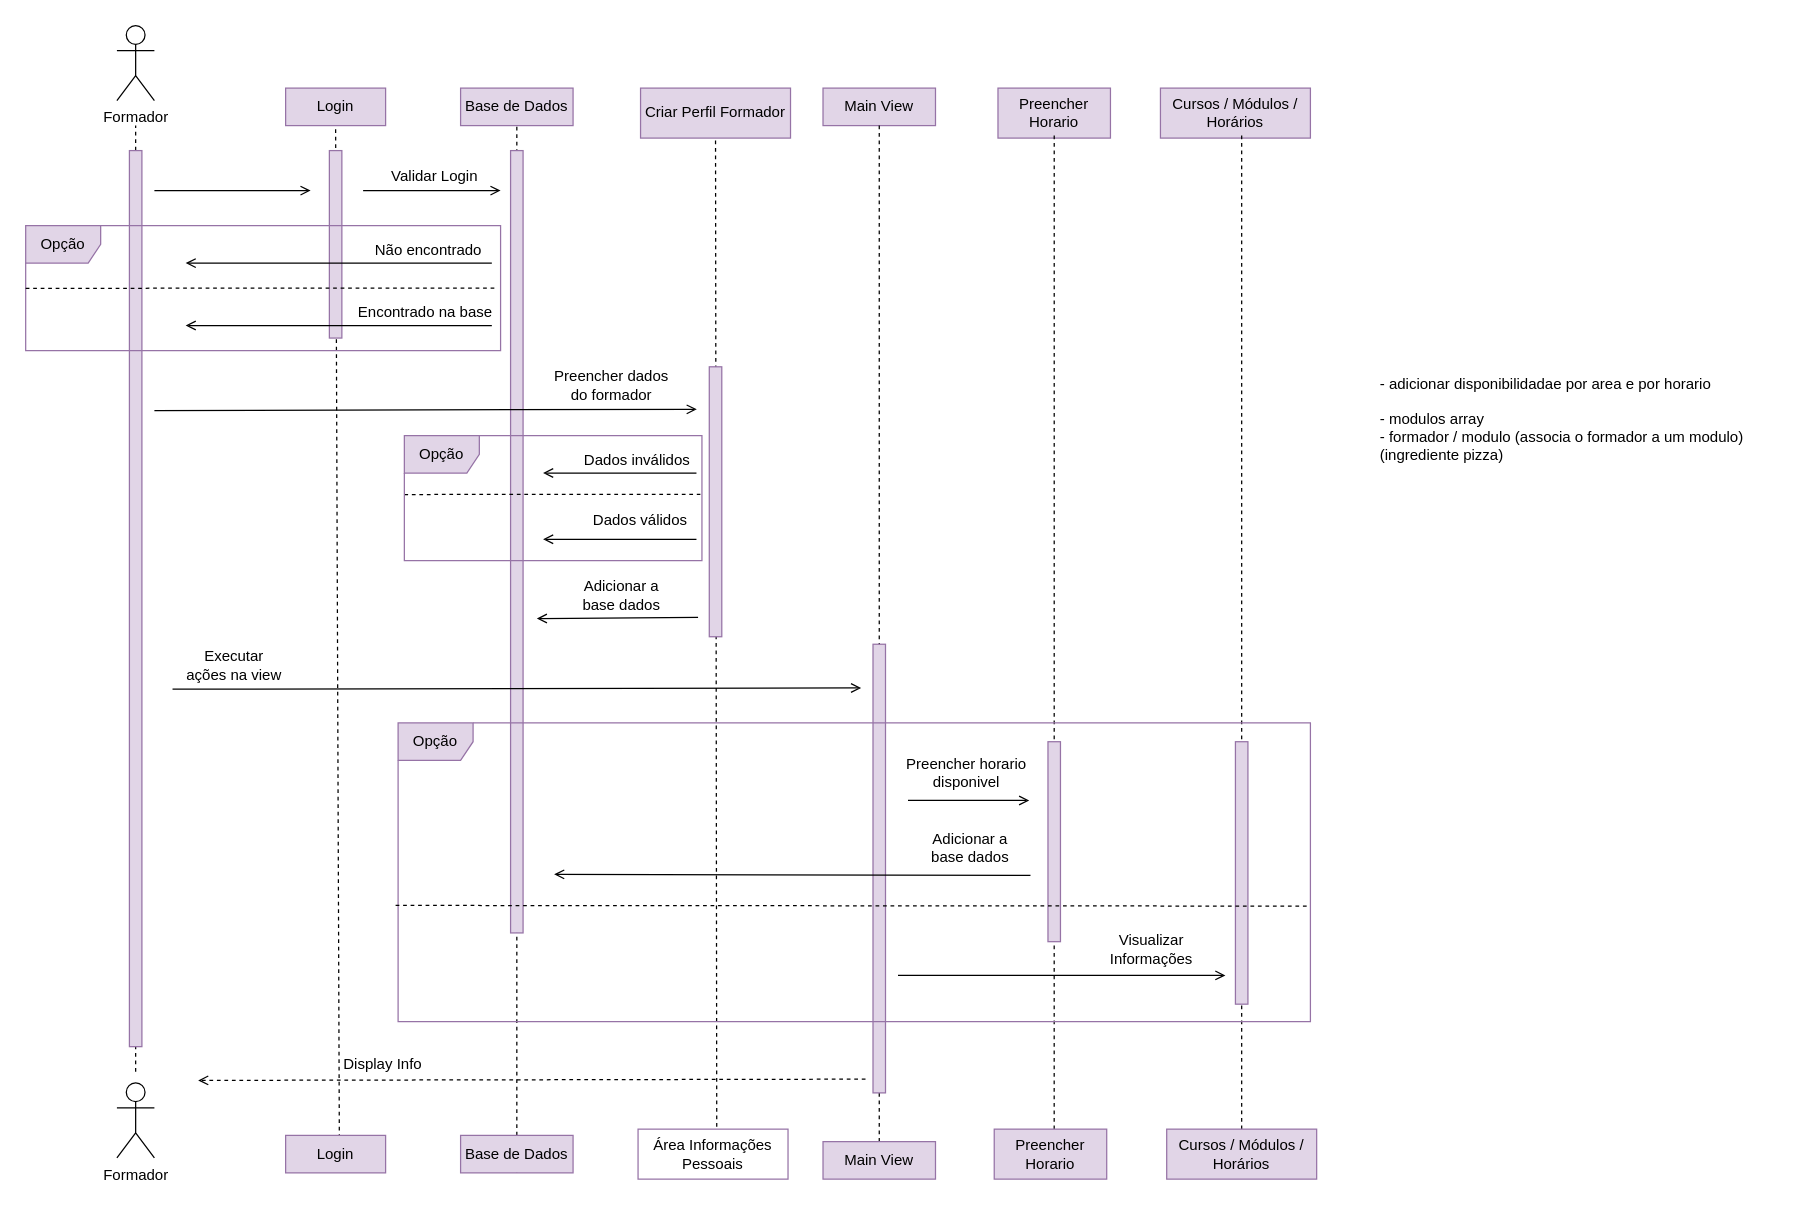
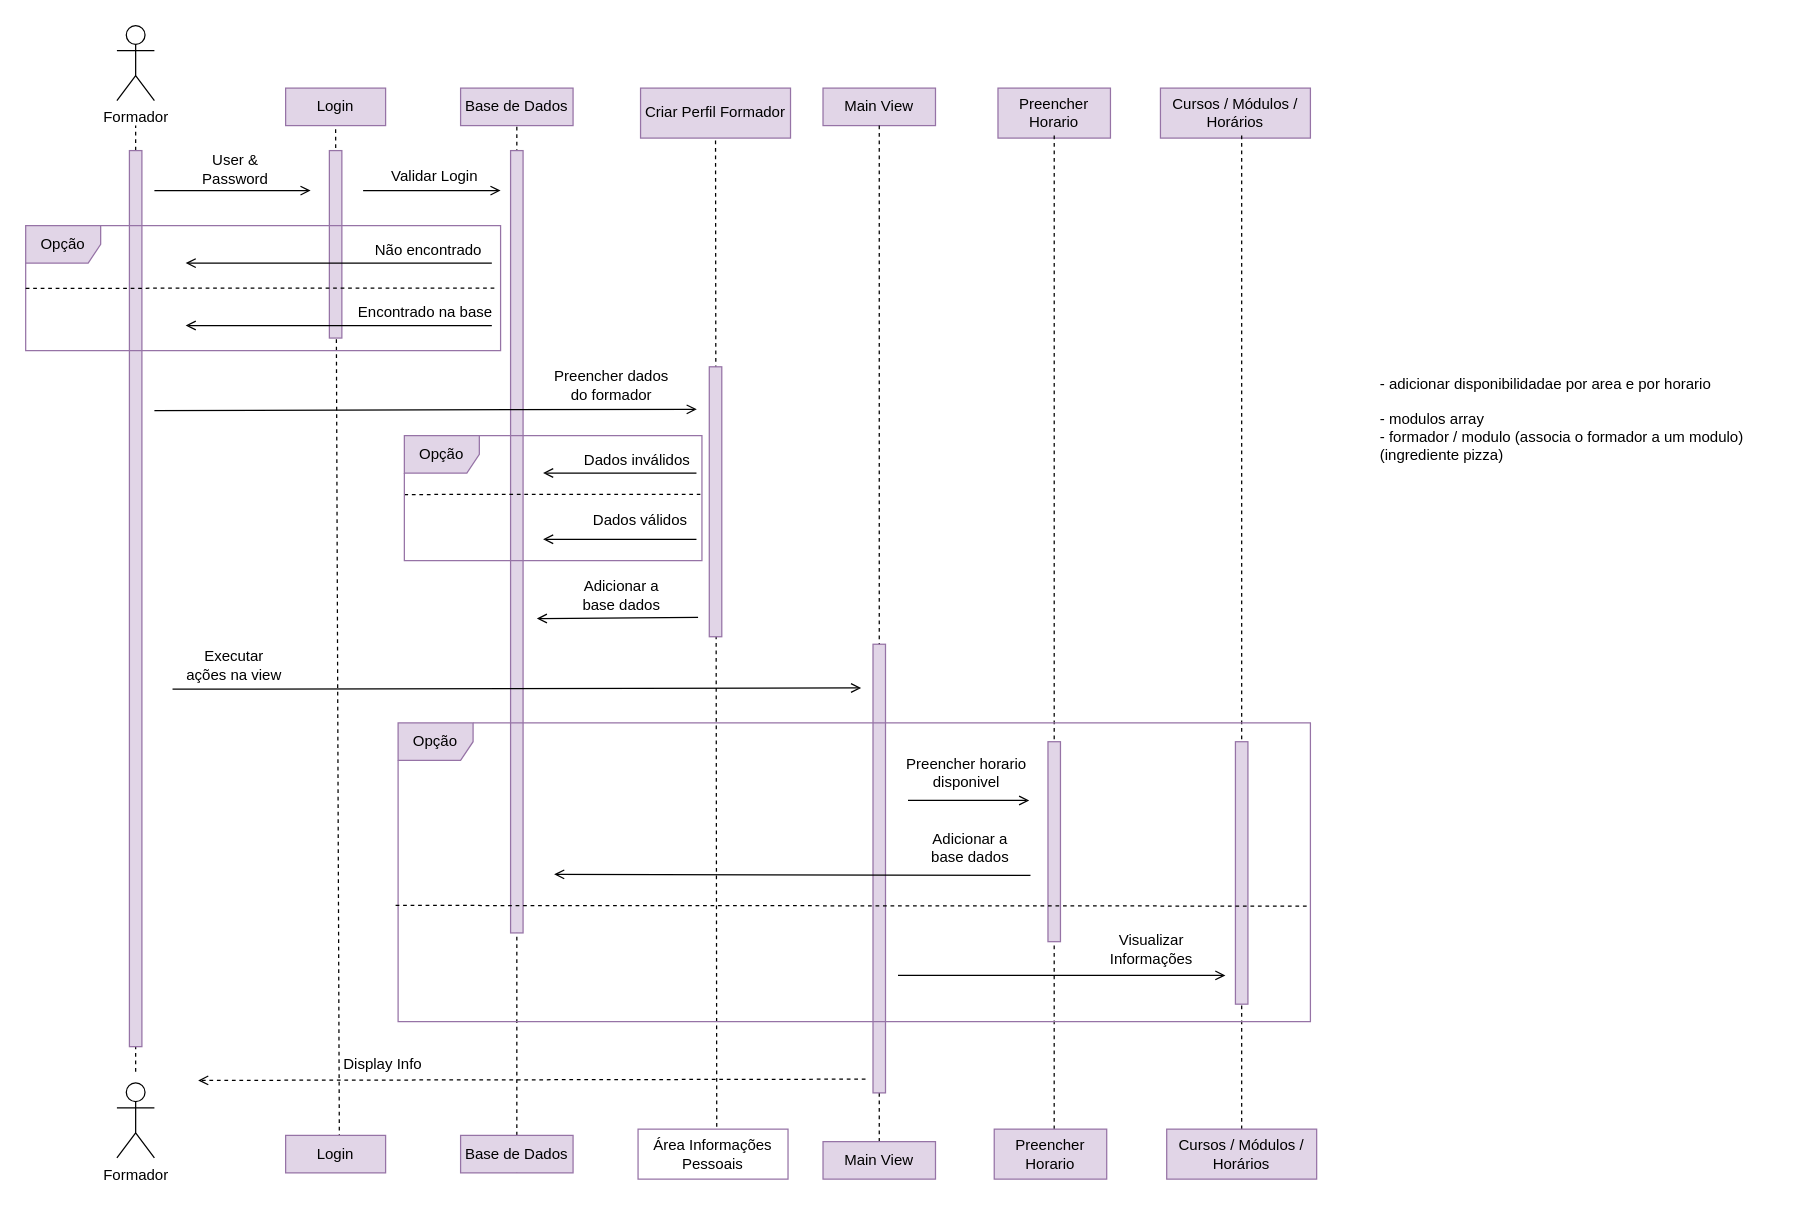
none -> (236, 169)
